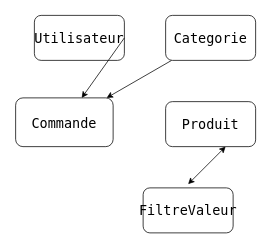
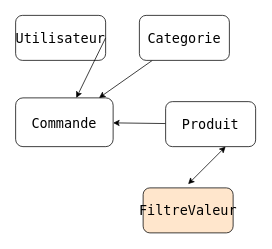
(79, 38) -> (60, 38)
(210, 38) -> (184, 38)
none -> (150, 123)
(188, 210) -> (188, 210)
